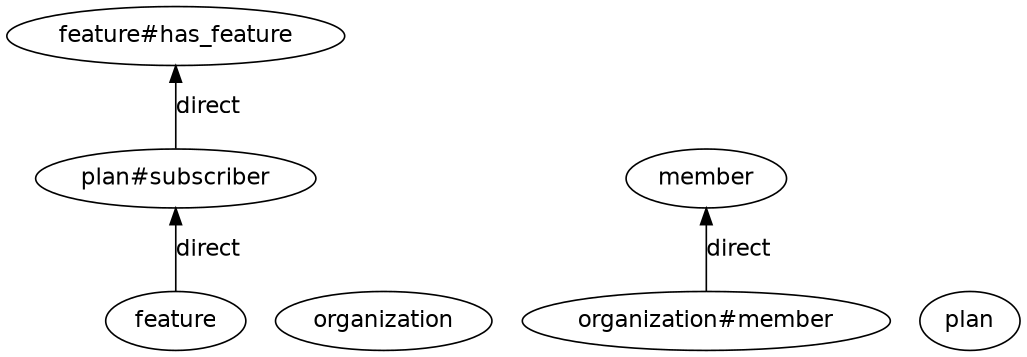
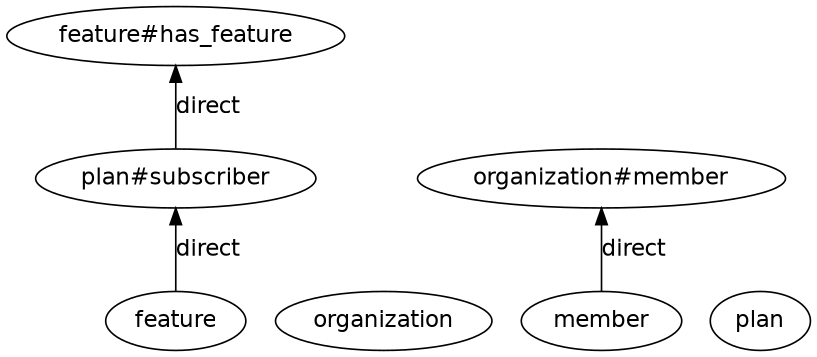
(706, 258) -> (602, 258)
